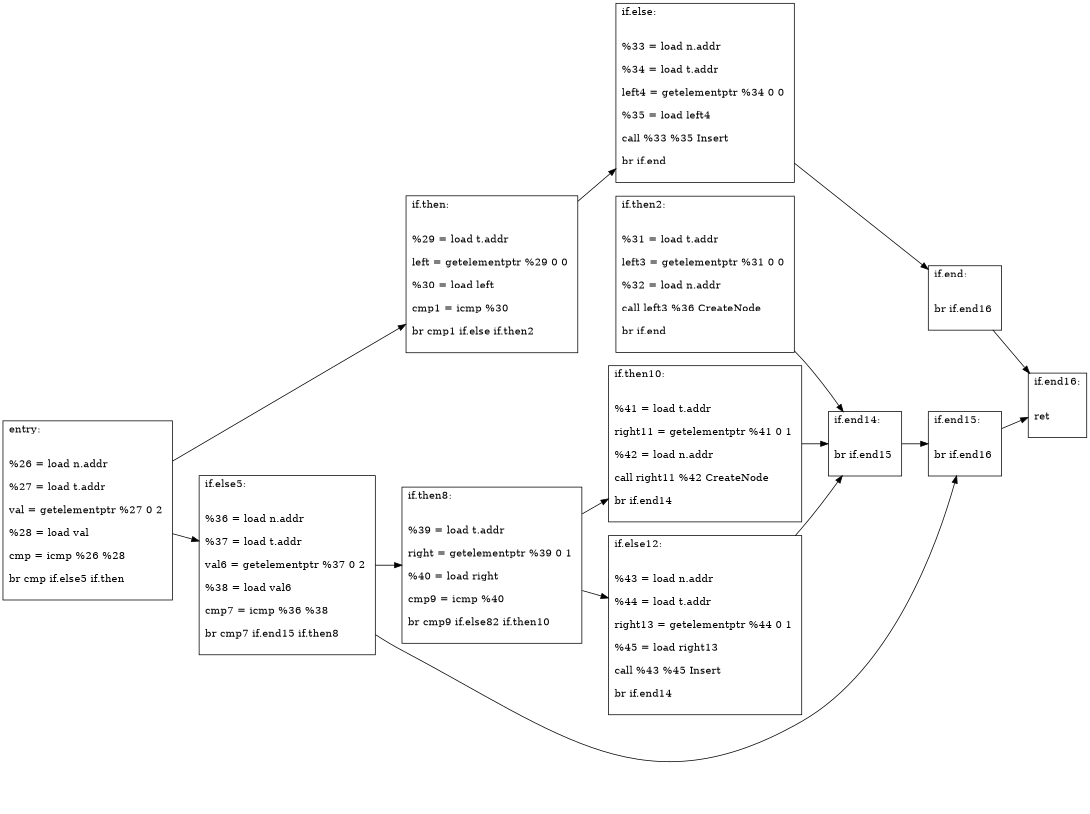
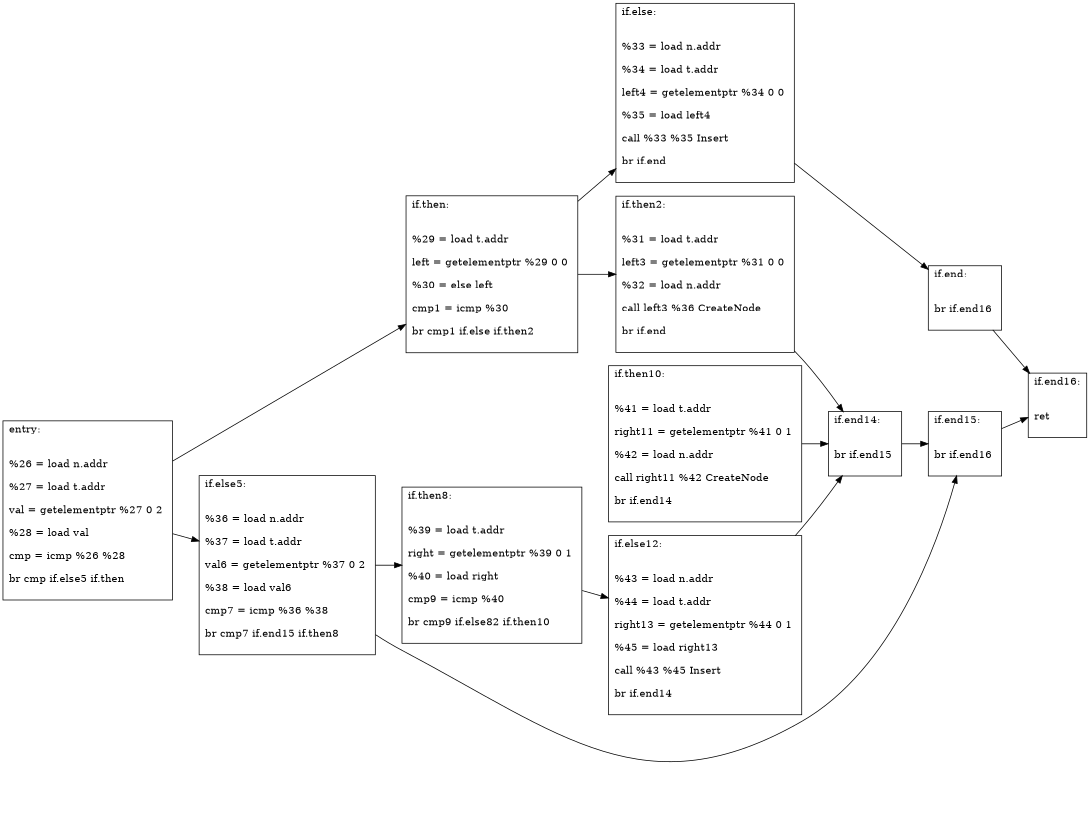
none -> (593, 274)
(455, 285) -> (455, 285)
(592, 508) -> none
